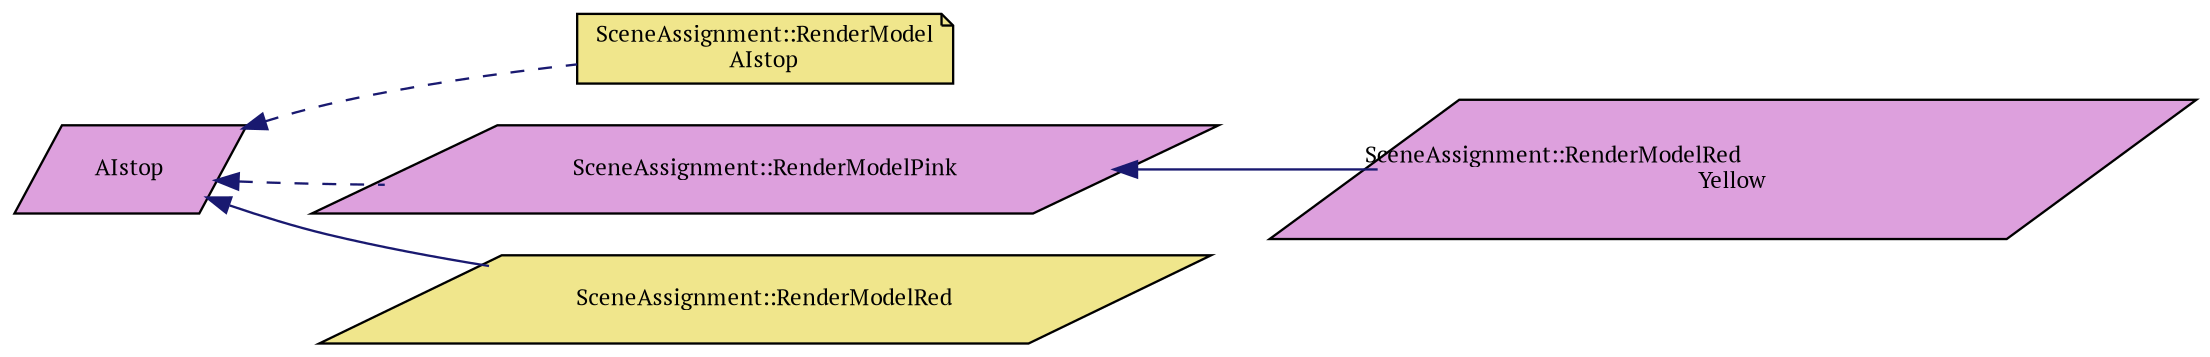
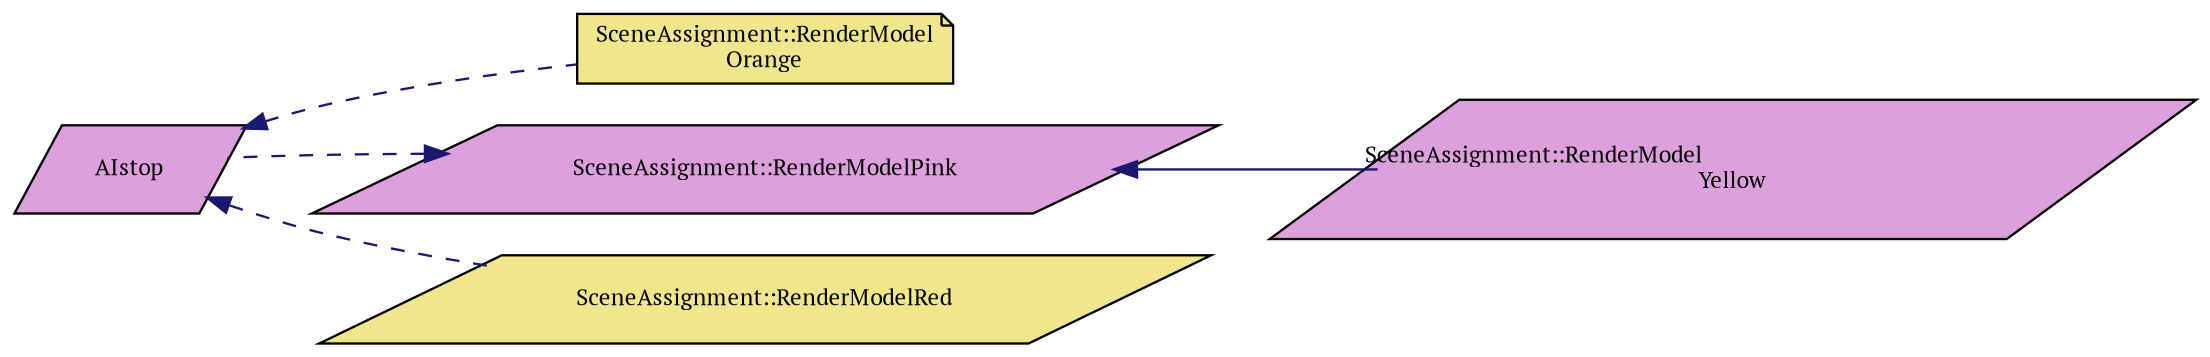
(765, 49) -> (765, 49)
(1733, 169) -> (1733, 169)
(312, 184) -> (326, 155)
(358, 241) -> (358, 241)
